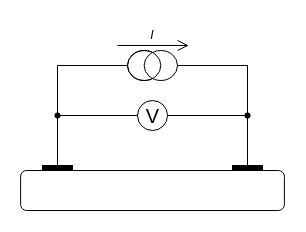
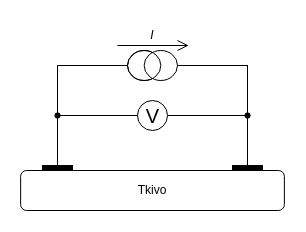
none -> (153, 191)
